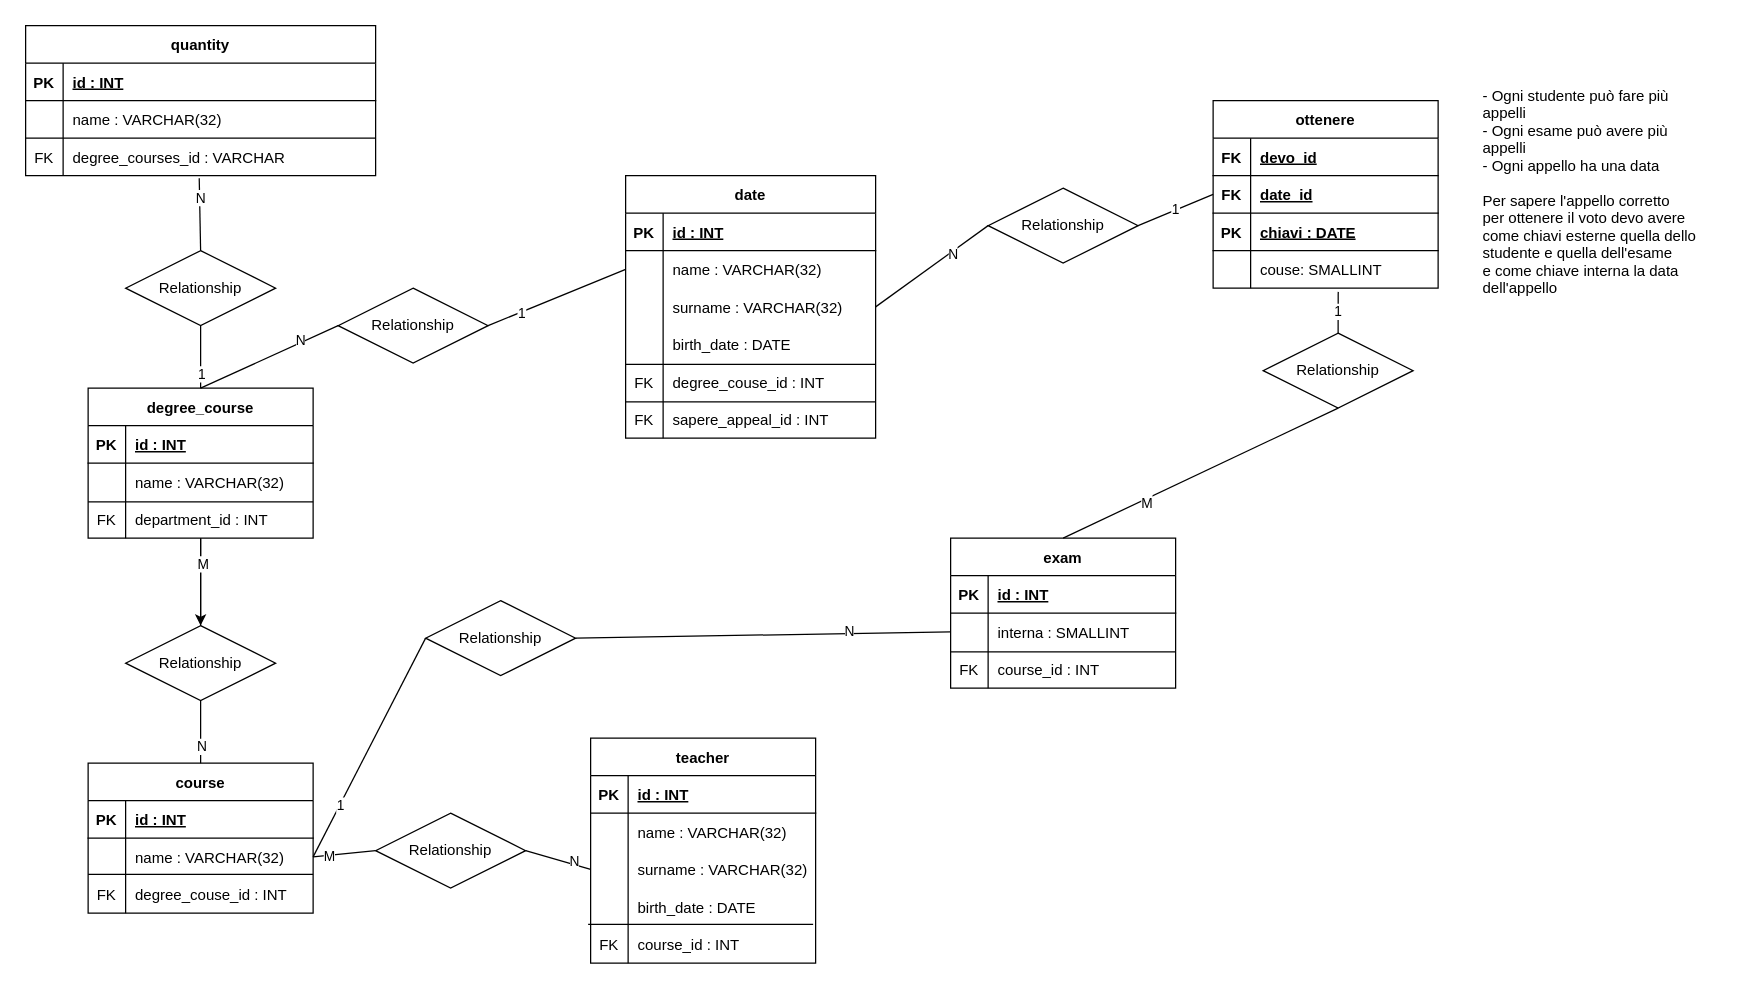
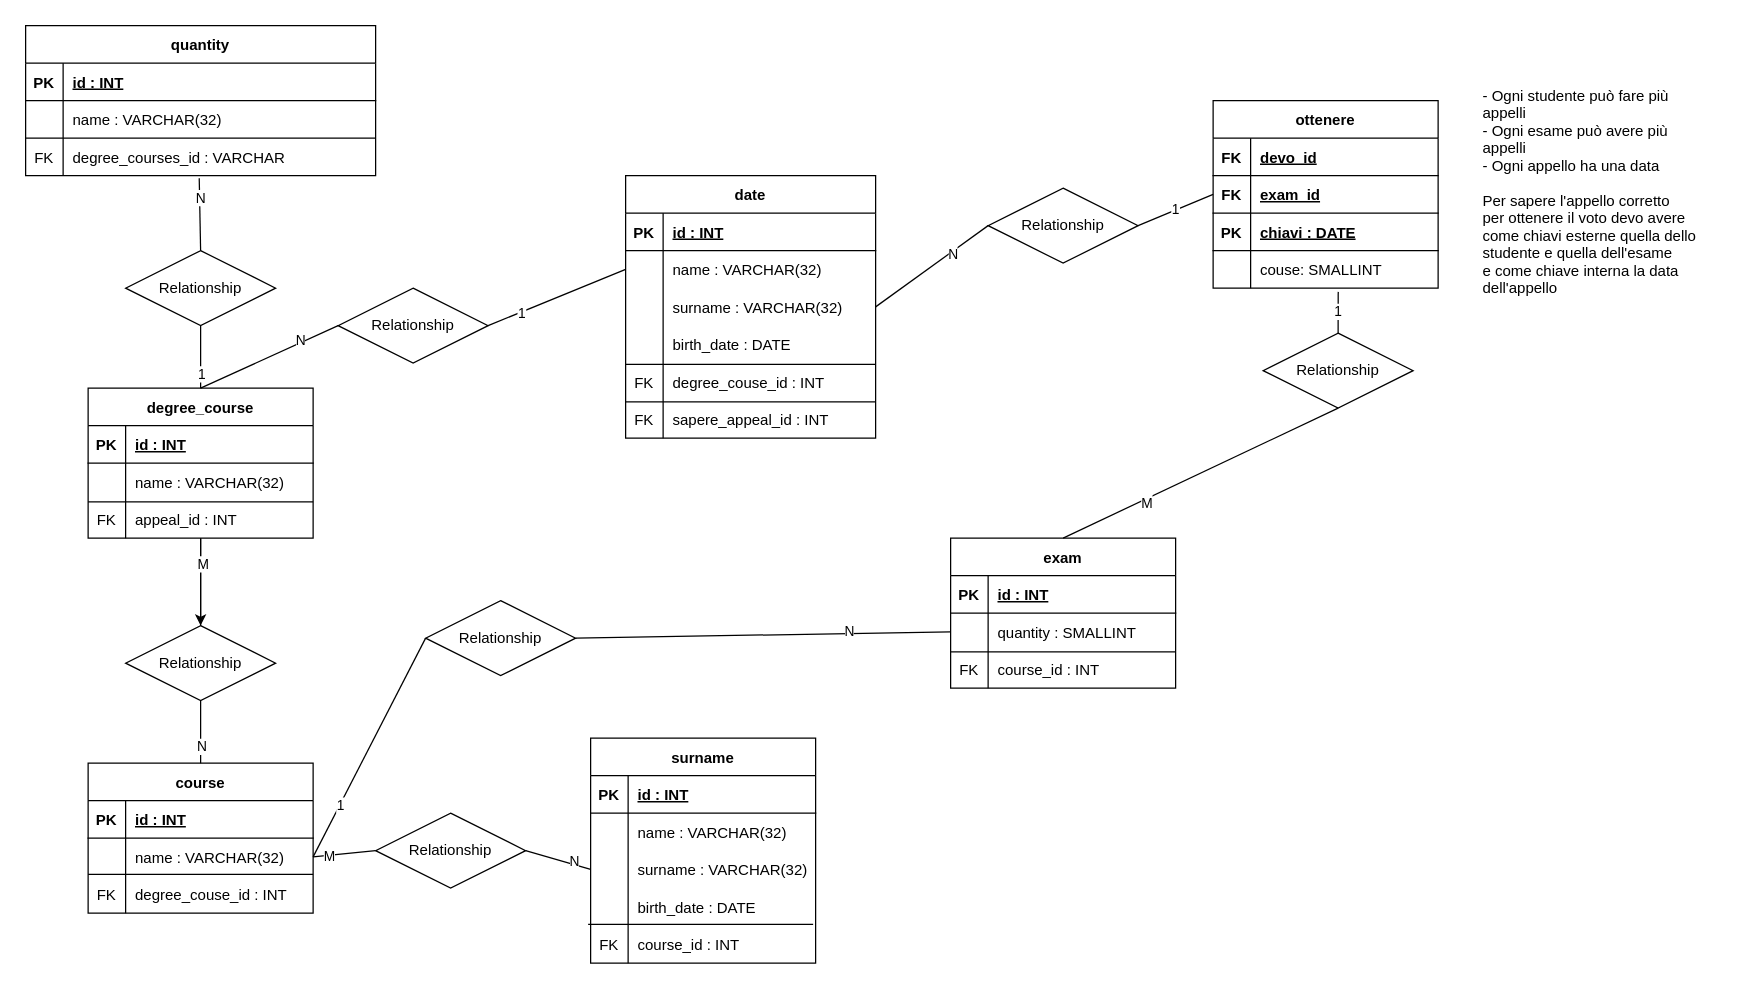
(1287, 195) -> (1287, 195)
(207, 520) -> (188, 520)
(1065, 633) -> (1070, 633)
(703, 758) -> (703, 758)
